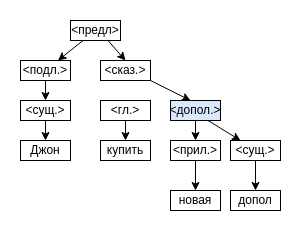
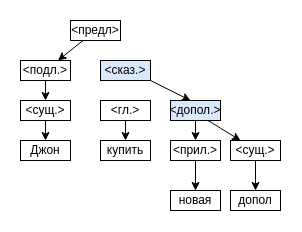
(115, 48) -> none
(126, 71) -> (126, 71)
